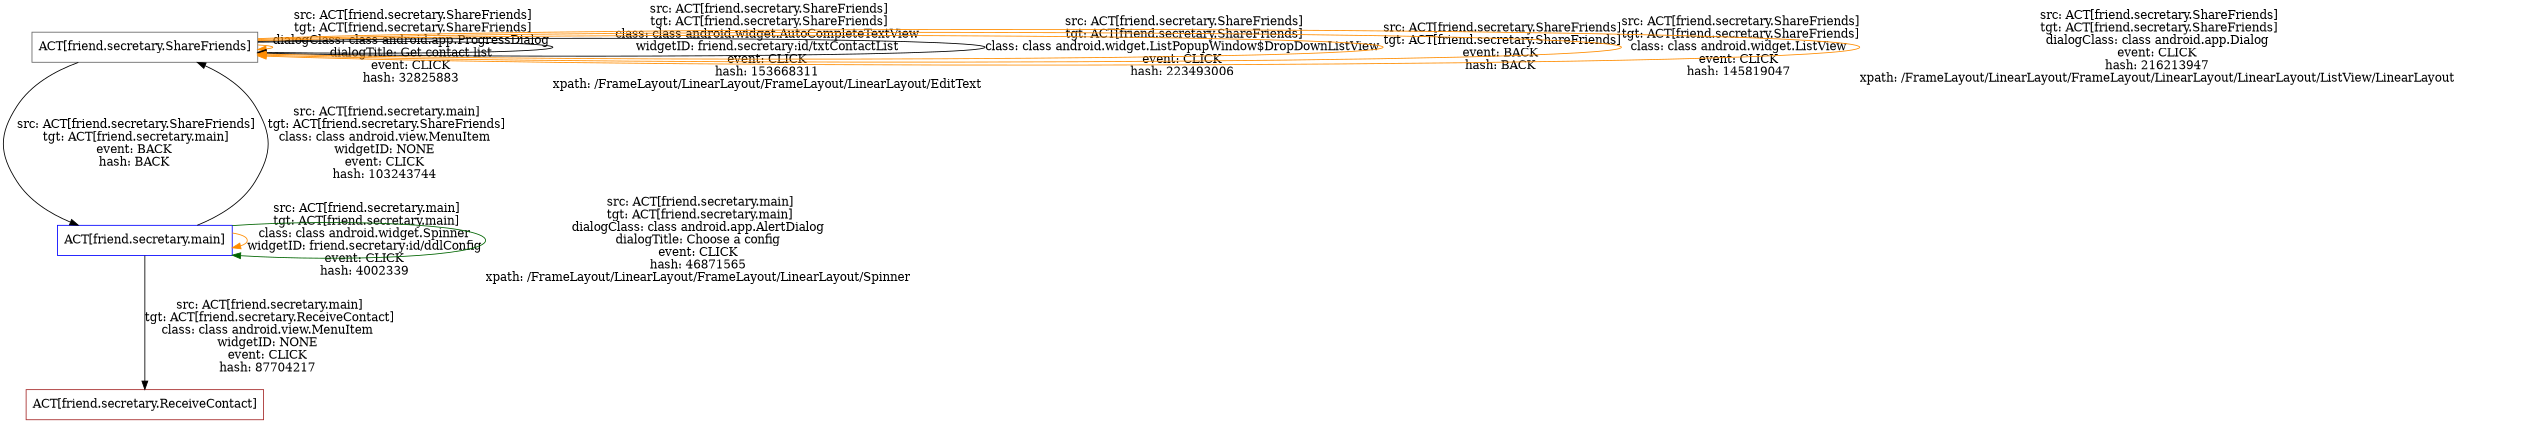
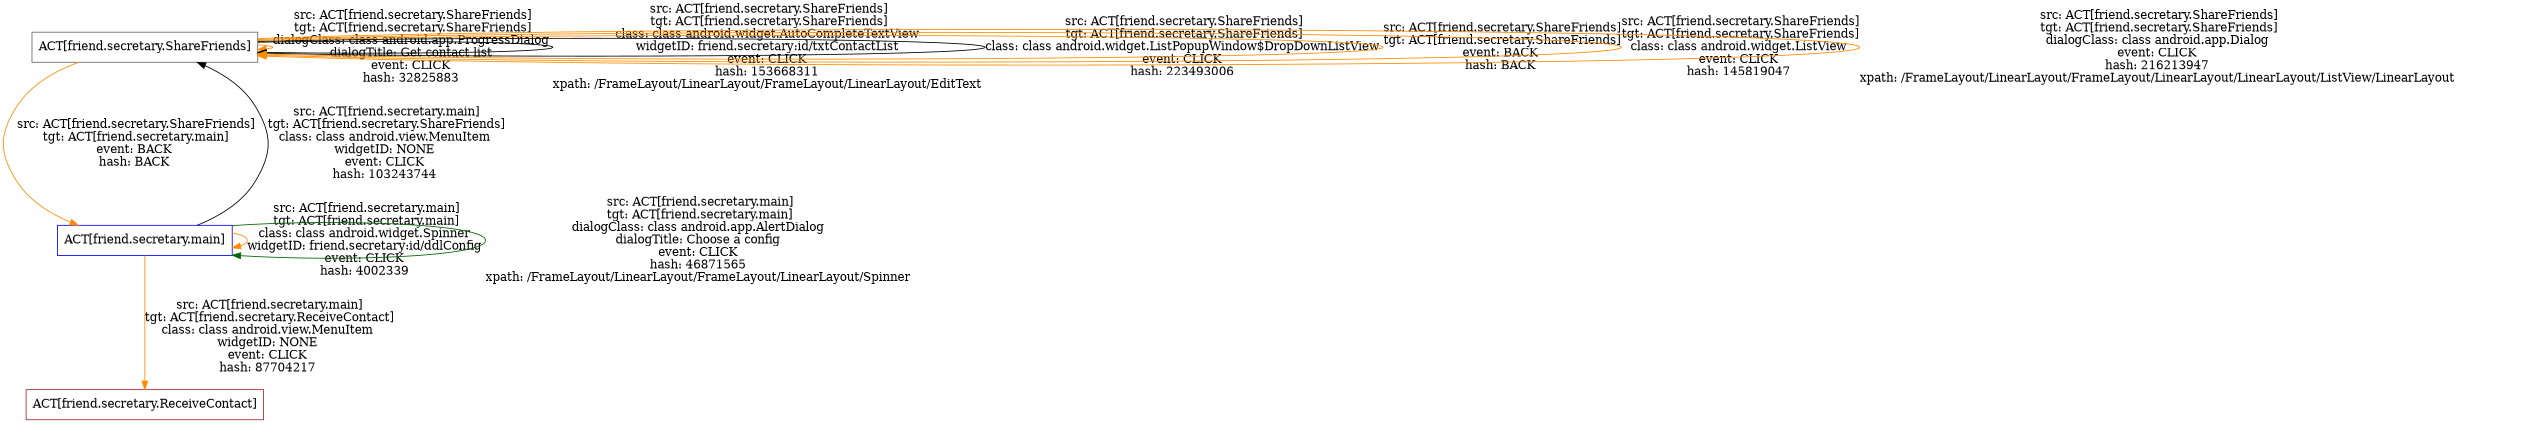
(4, 140) -> (4, 140)
(145, 318) -> (145, 318)
